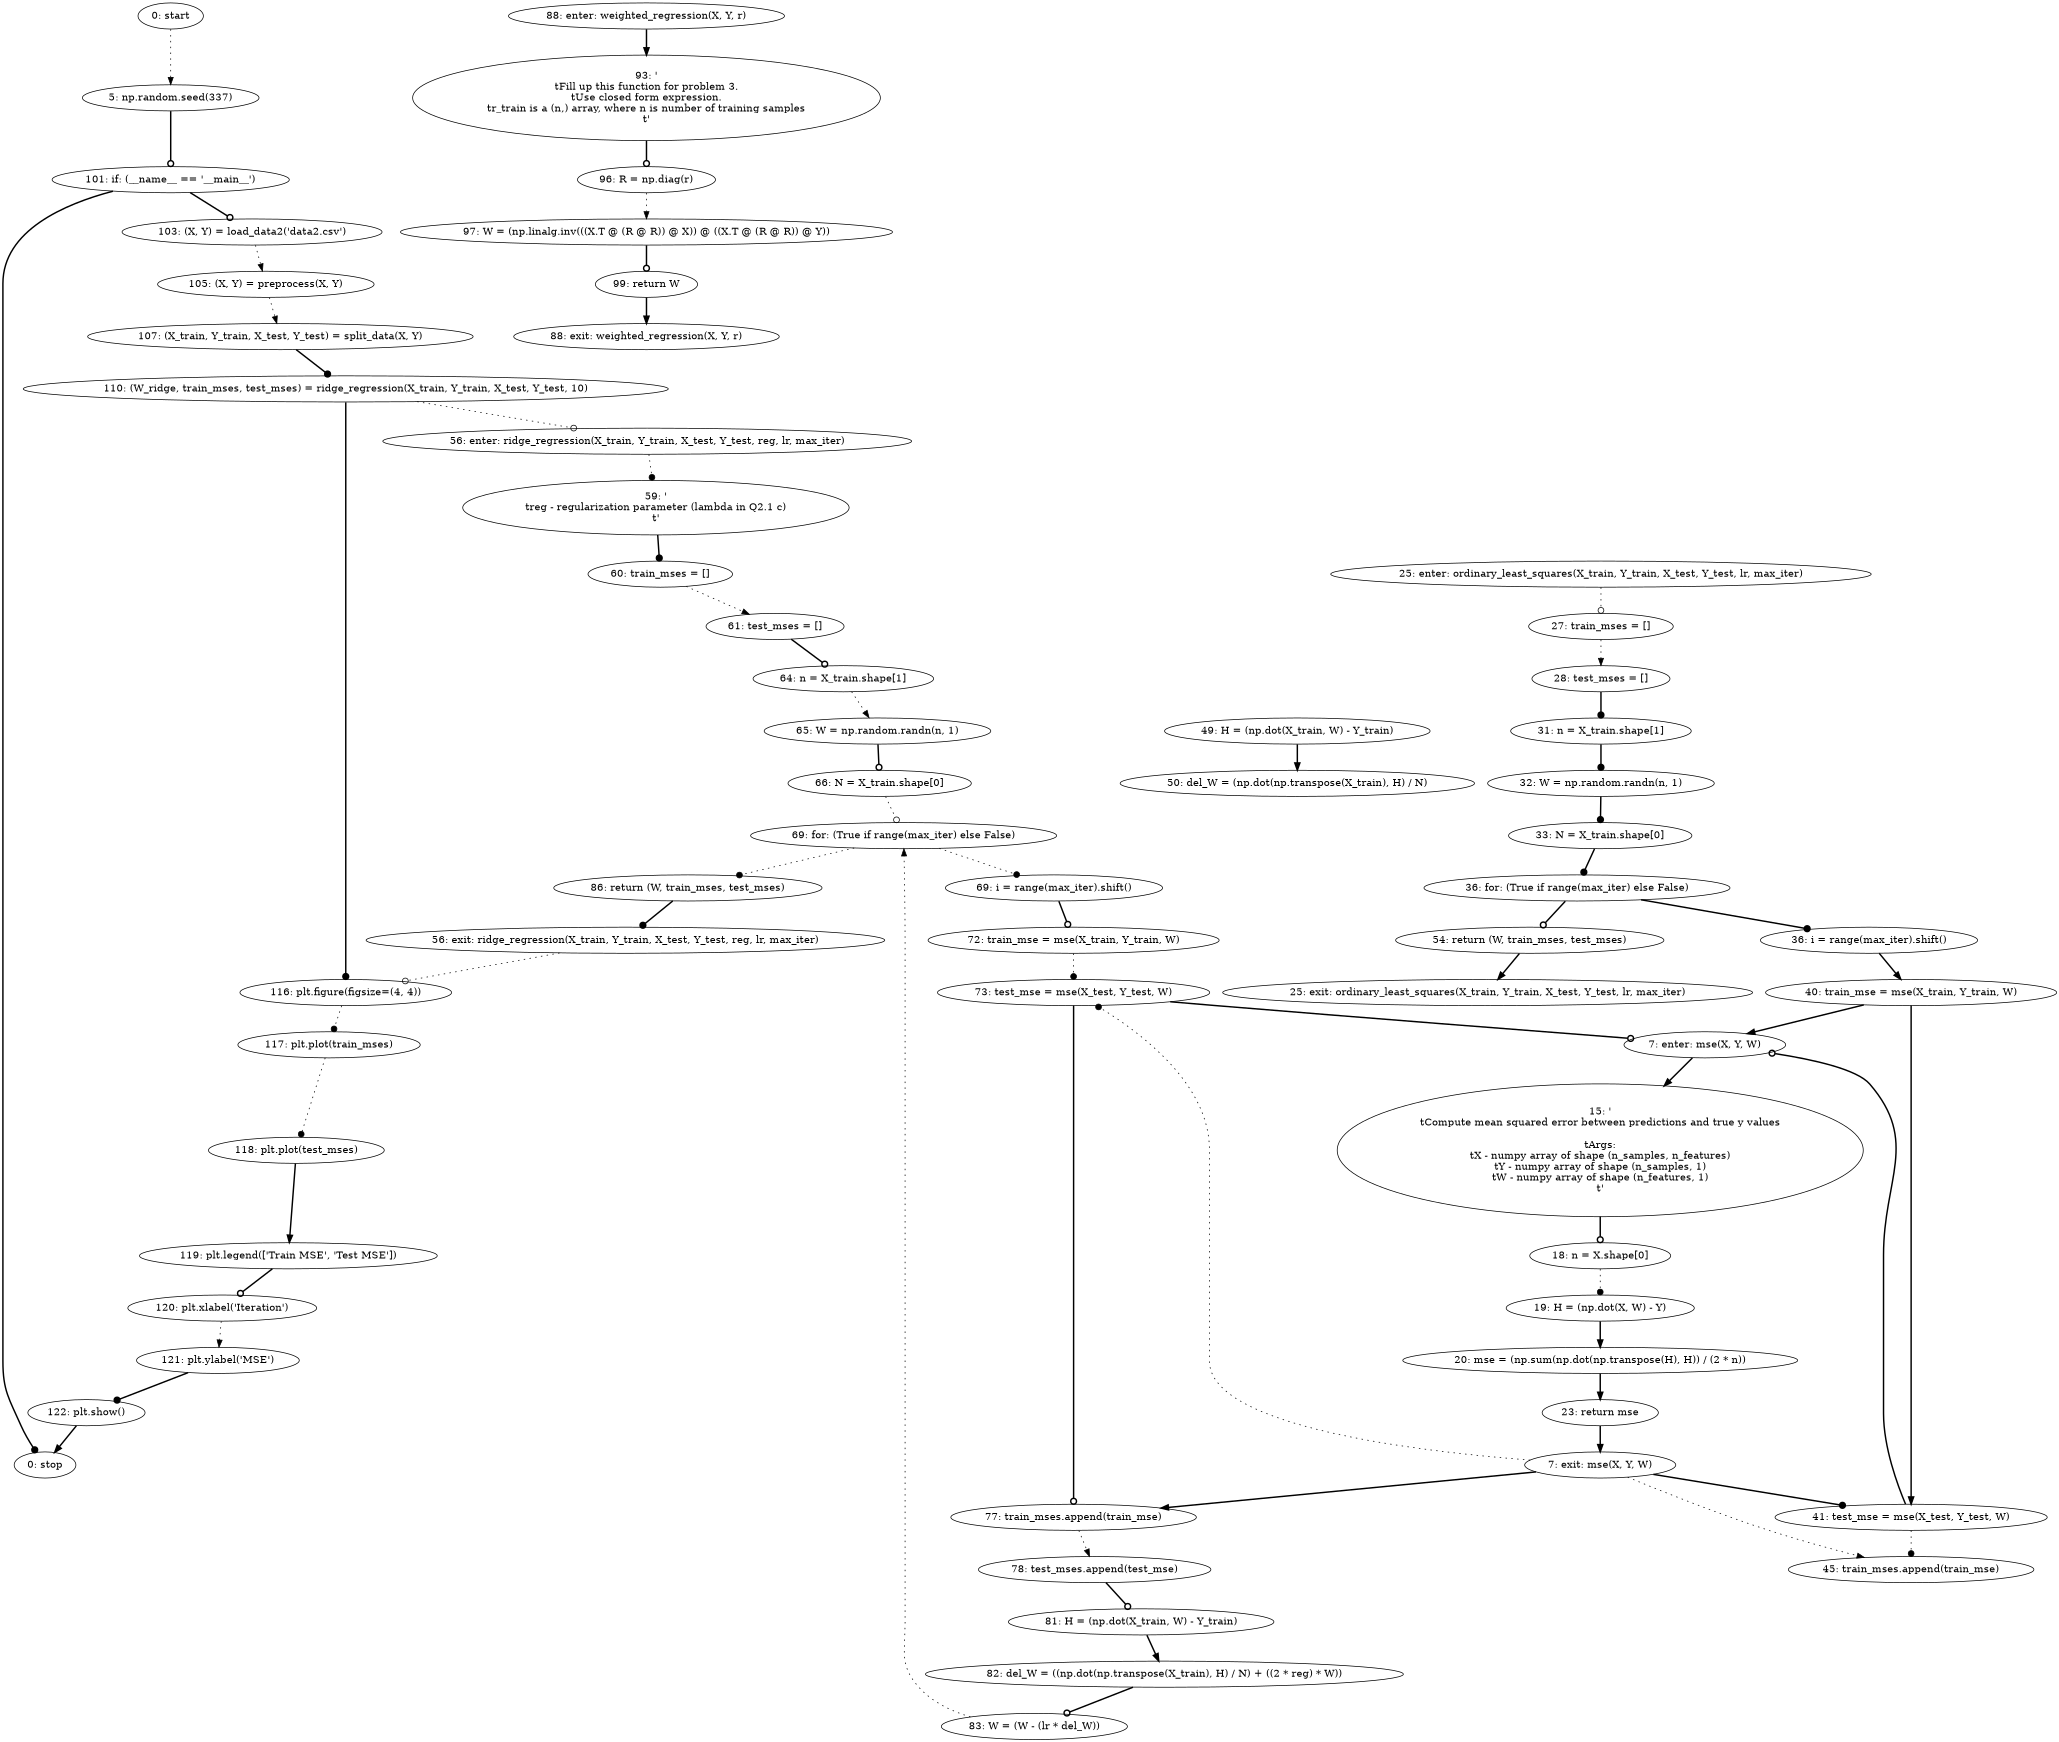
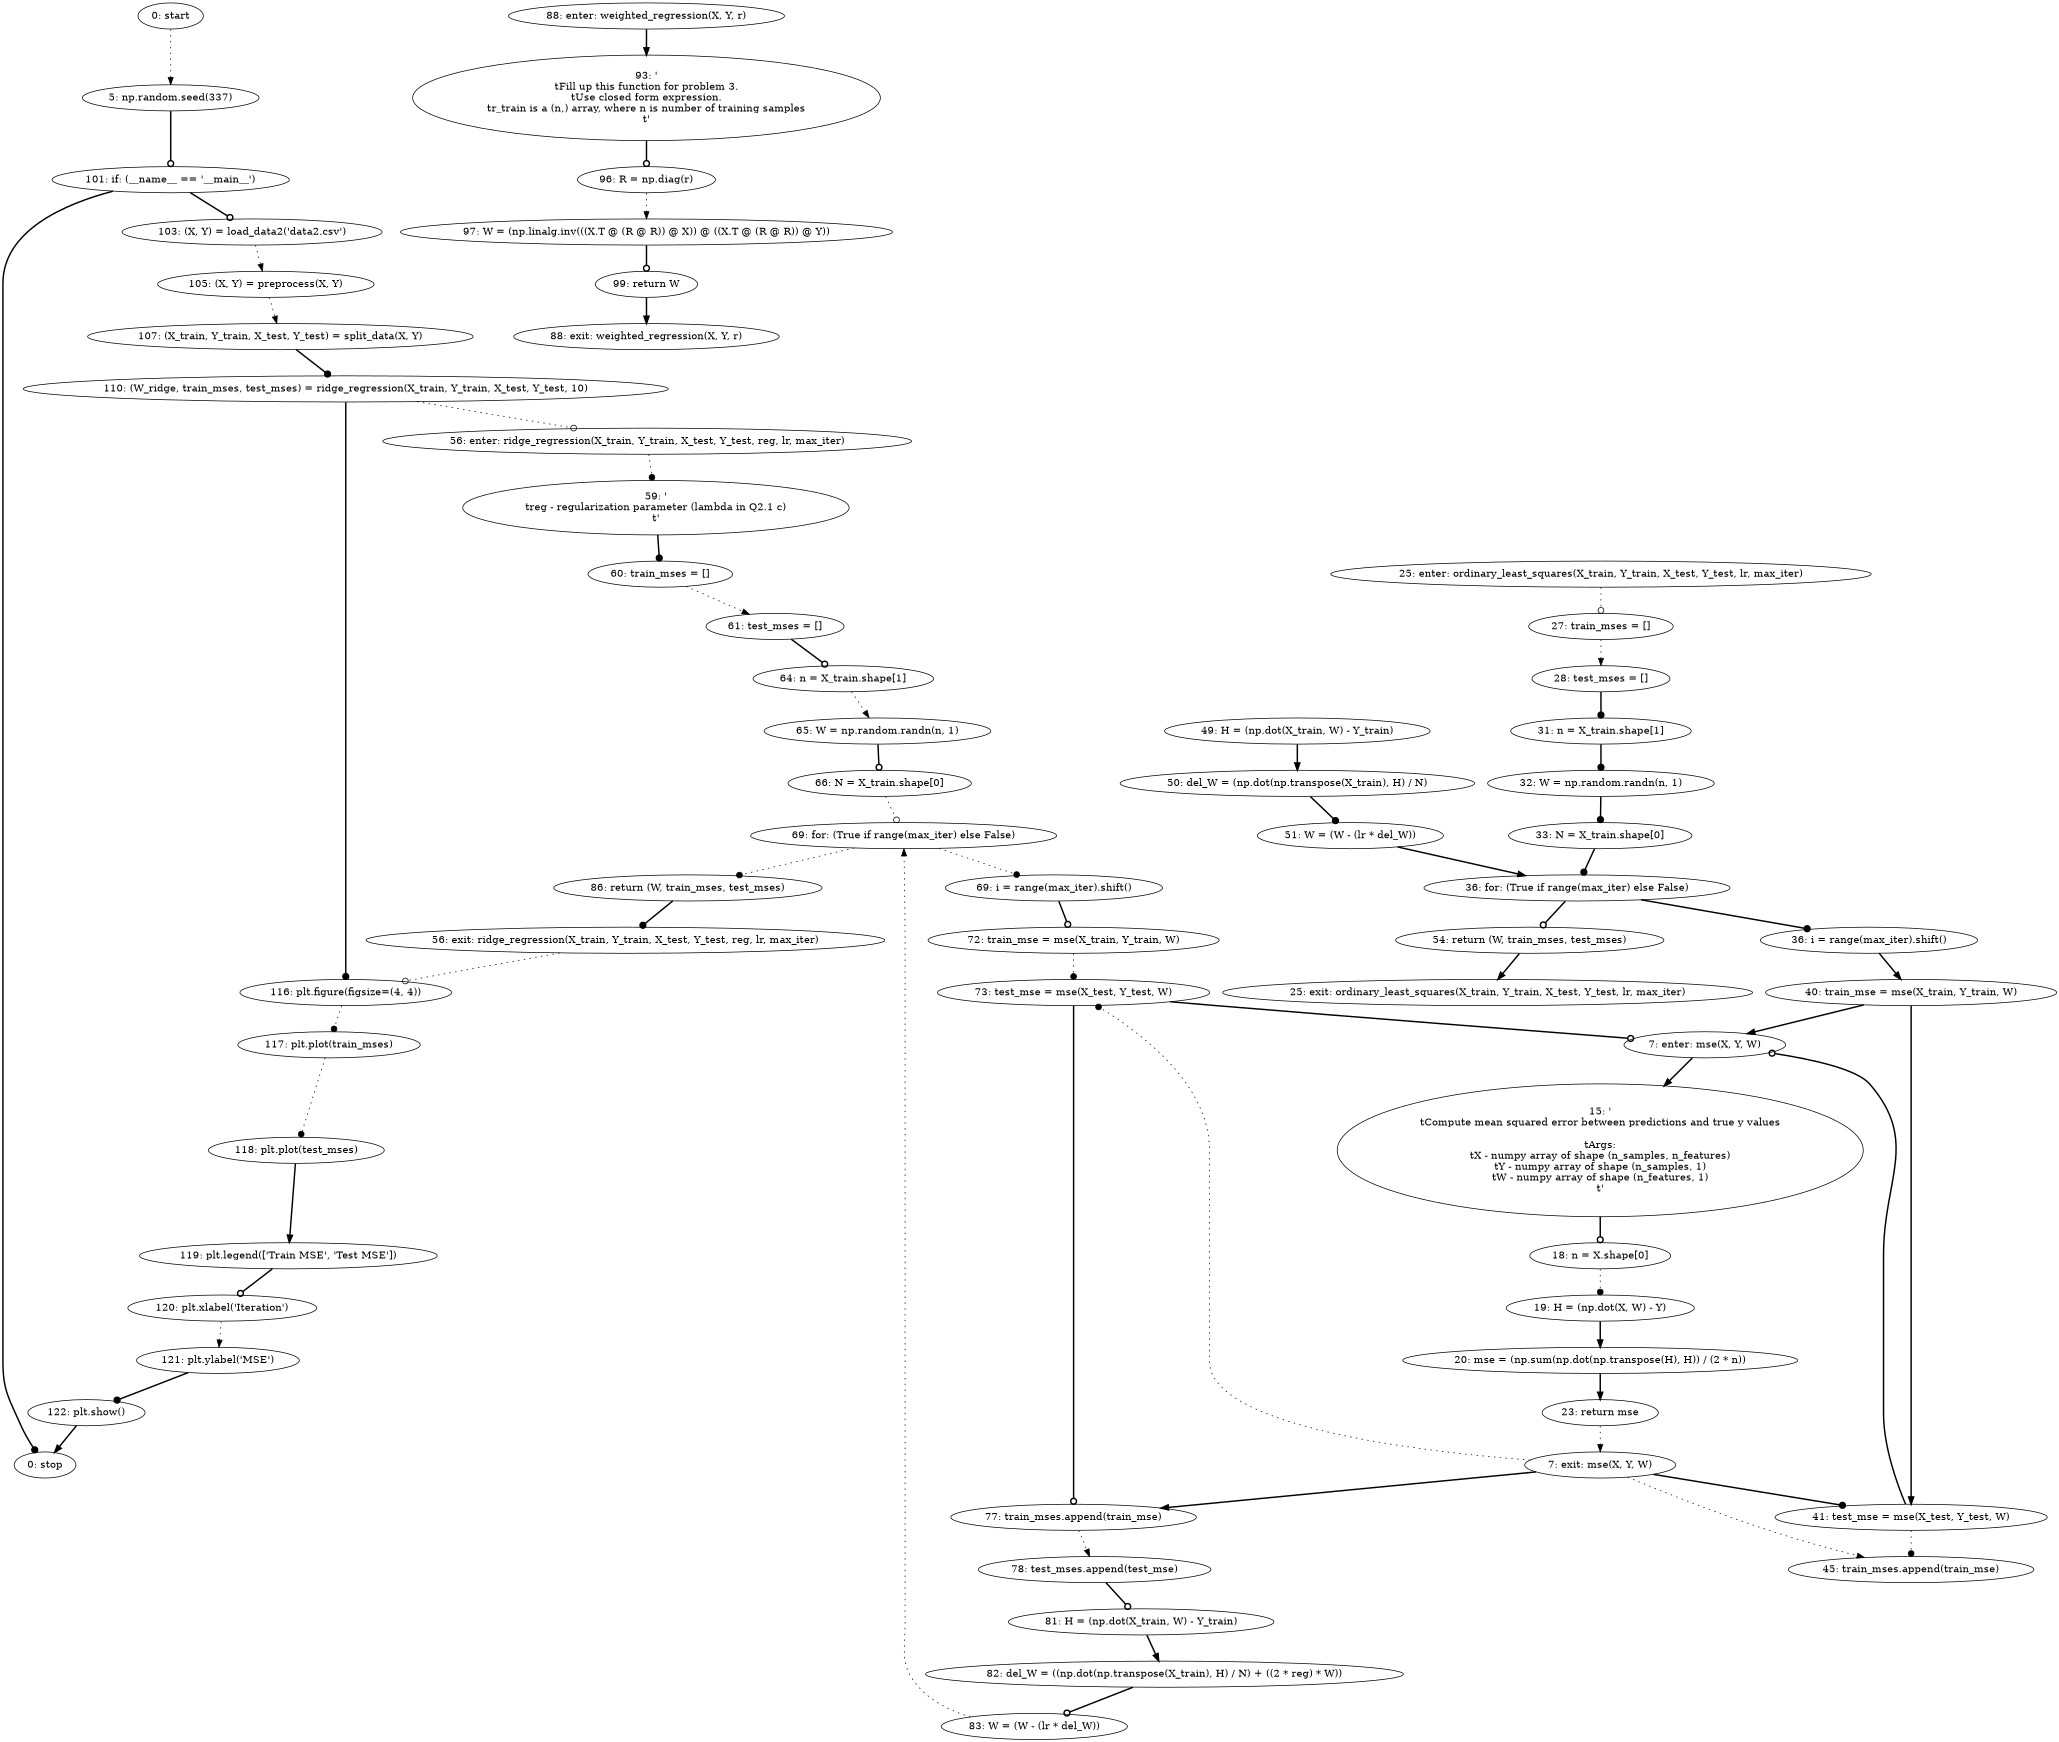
none -> (1350, 836)
(1600, 1435) -> (1600, 1435)
